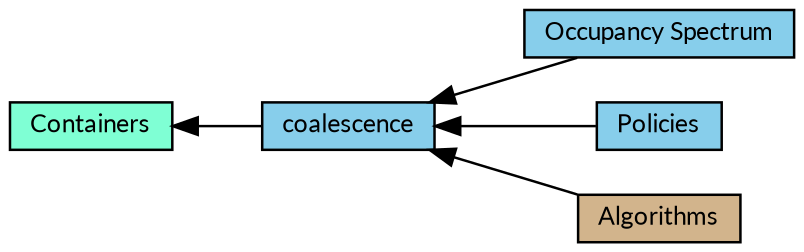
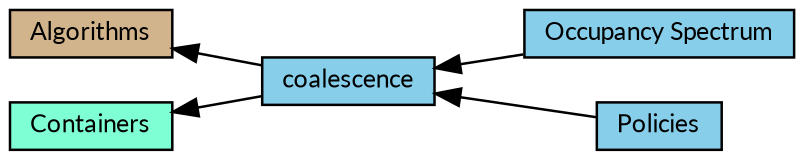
(516, 176) -> (230, 59)
